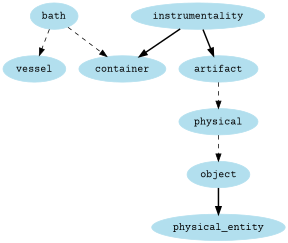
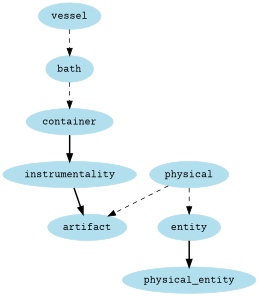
(46, 39) -> (70, 39)
(163, 41) -> (70, 145)
(218, 92) -> (142, 199)
(218, 175) -> (189, 227)
